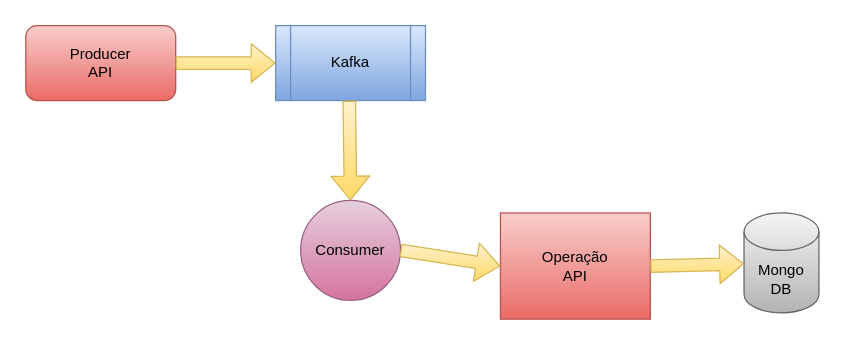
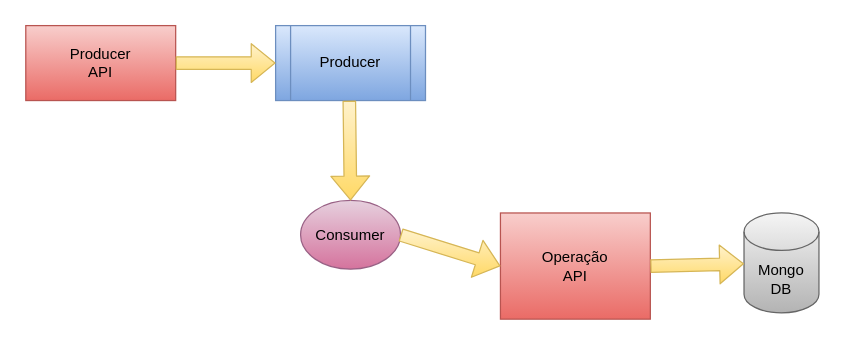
(101, 63) -> (101, 63)
(351, 63) -> (351, 63)
(351, 251) -> (351, 235)
